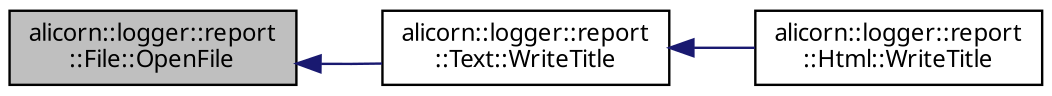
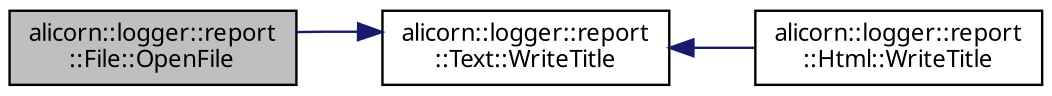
(352, 64) -> (327, 32)
